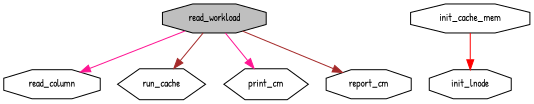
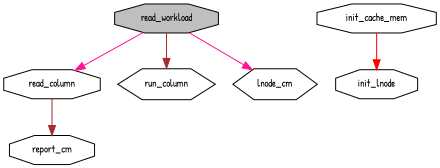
(288, 50) -> (52, 112)
(162, 84) -> (167, 84)
(266, 84) -> (275, 84)
